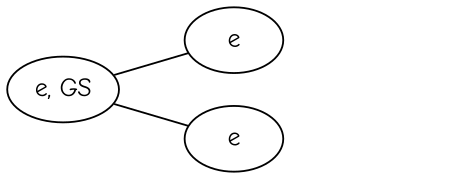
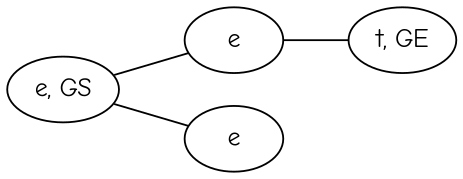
none -> (402, 40)
